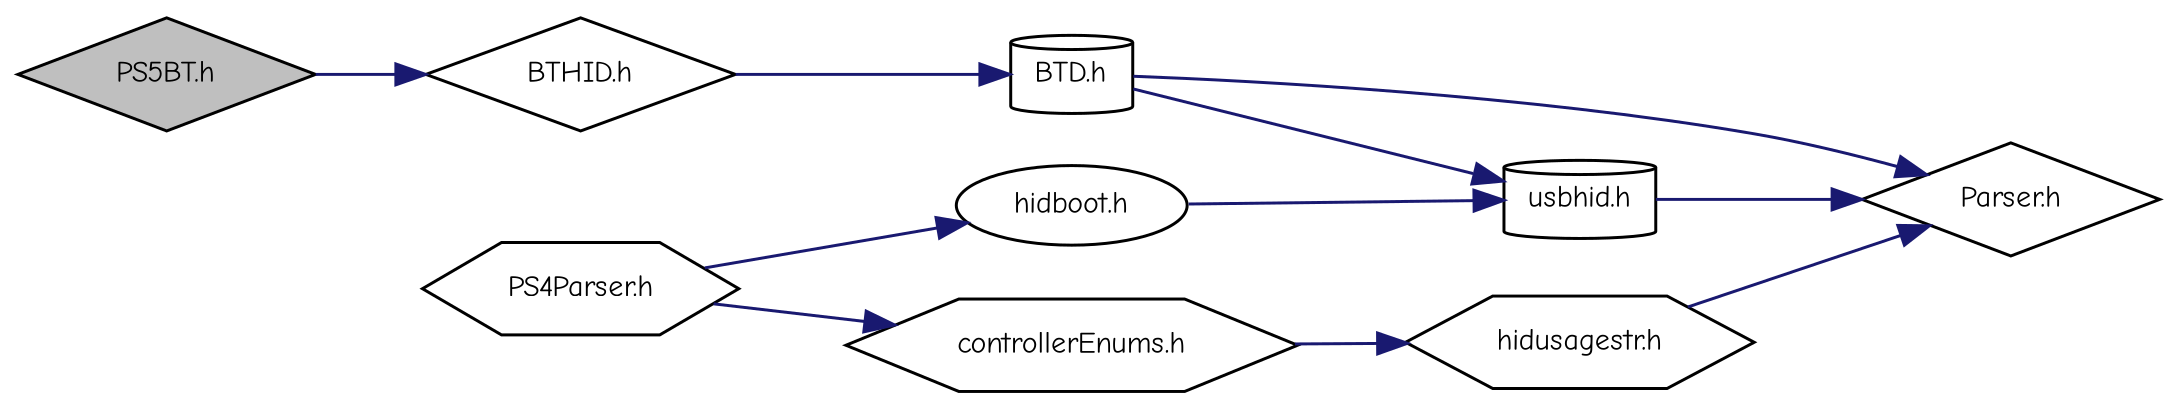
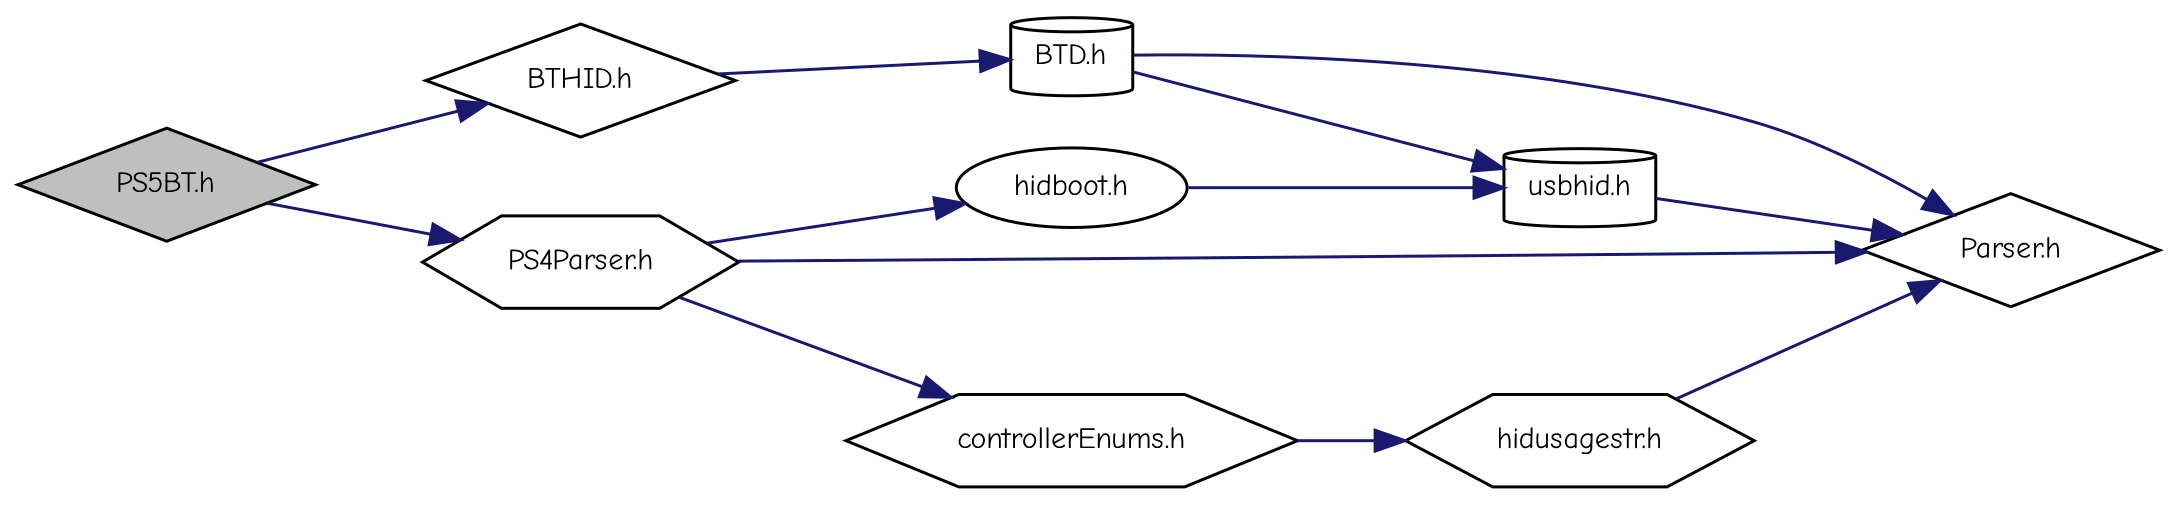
none -> (349, 219)
none -> (1287, 257)
